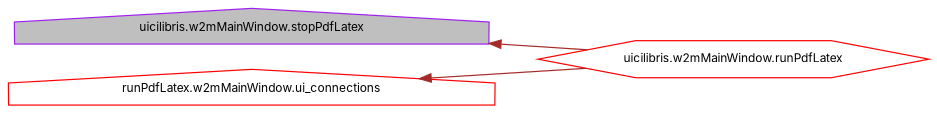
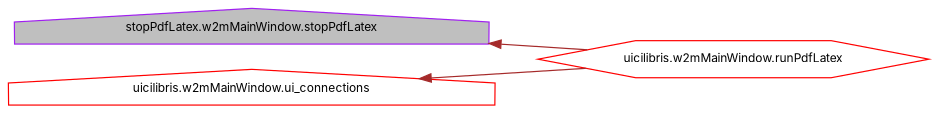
(252, 28) -> (252, 28)
(252, 89) -> (252, 89)
